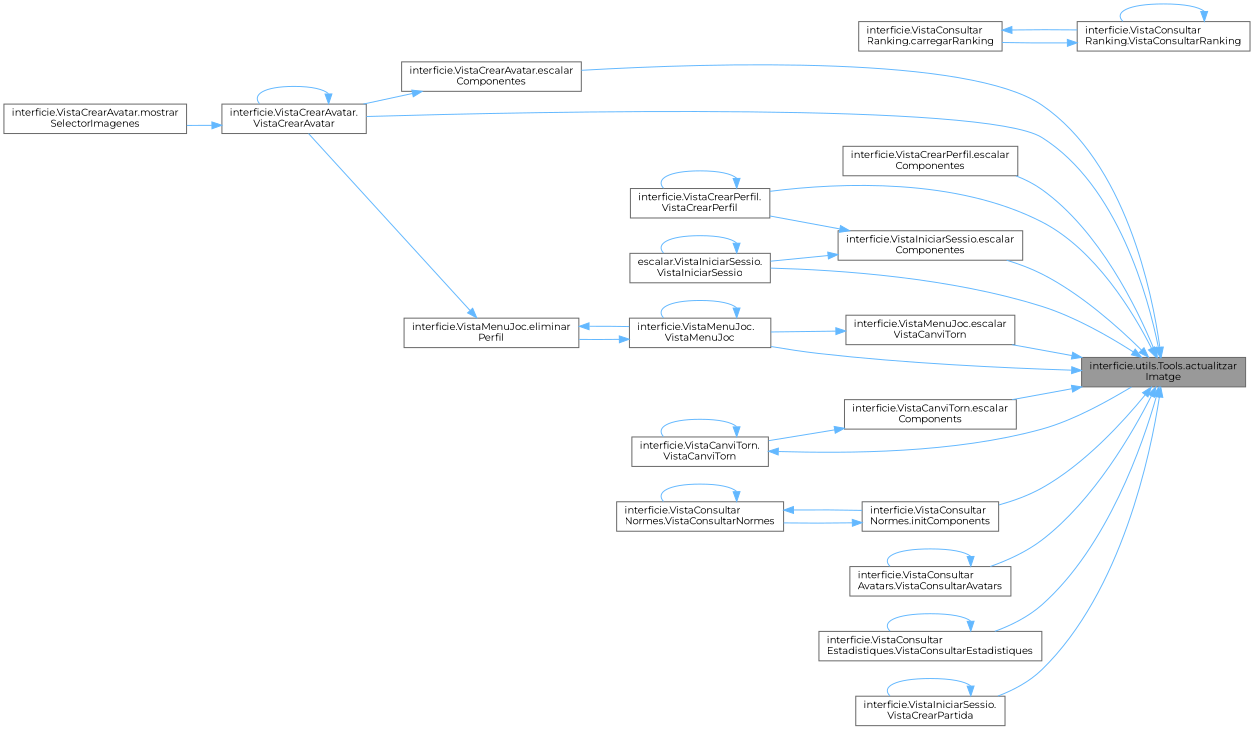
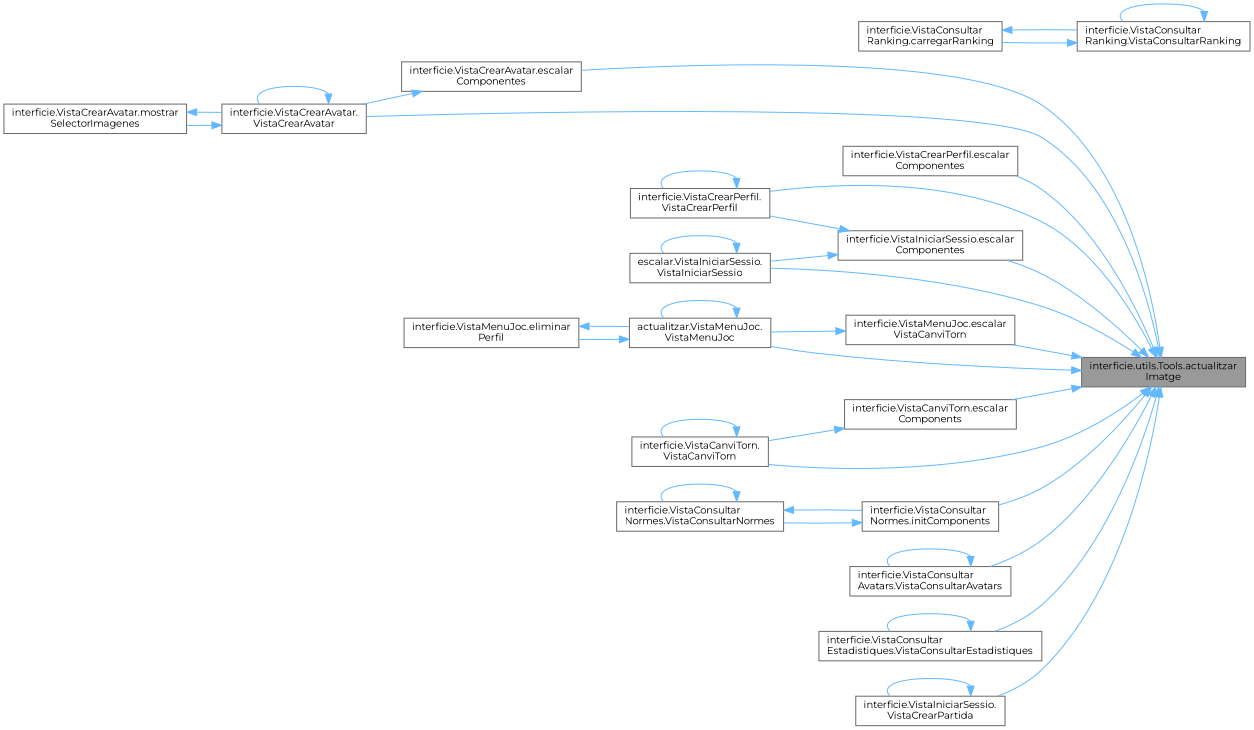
(389, 222) -> (209, 112)
(700, 333) -> (700, 333)
(960, 445) -> (963, 462)
